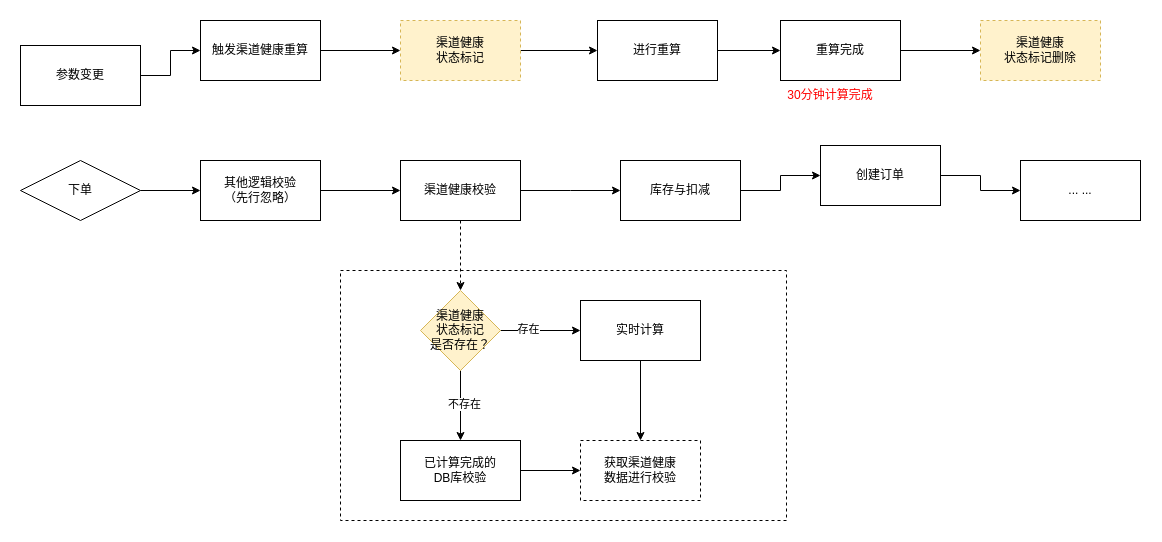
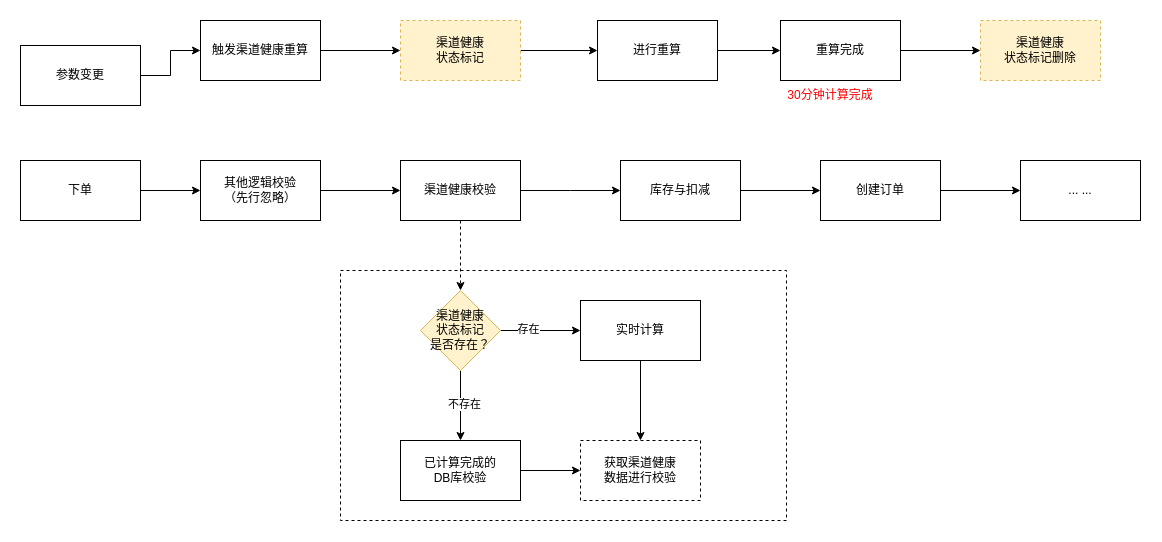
(881, 176) -> (881, 191)
(81, 191) -> (81, 191)
